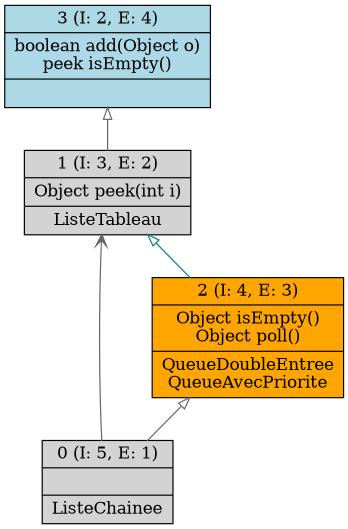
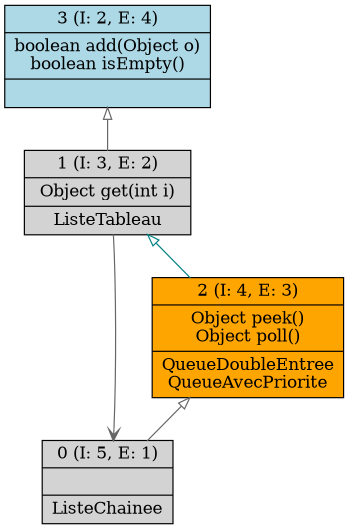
(108, 64) -> (108, 64)
(108, 191) -> (108, 191)
(248, 319) -> (248, 319)
(100, 344) -> (116, 332)
